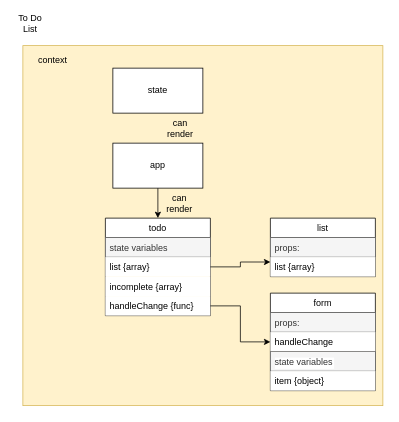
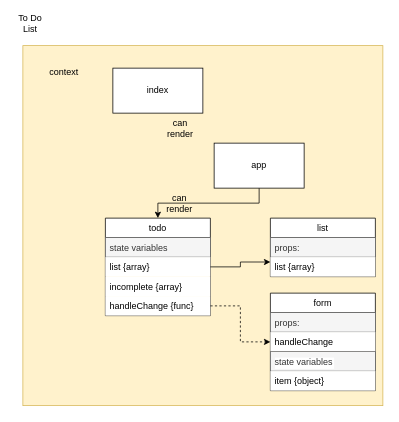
(53, 60) -> (64, 72)
(158, 90) -> (158, 90)
(158, 165) -> (259, 165)
(240, 322) -> (240, 322)
